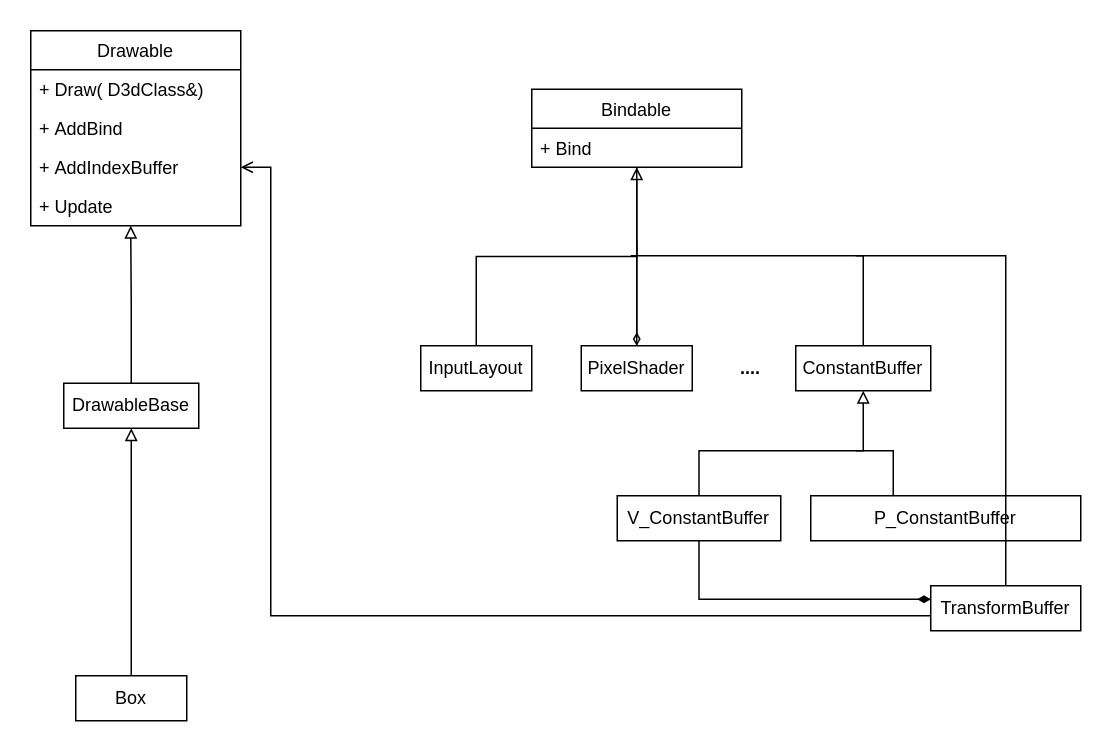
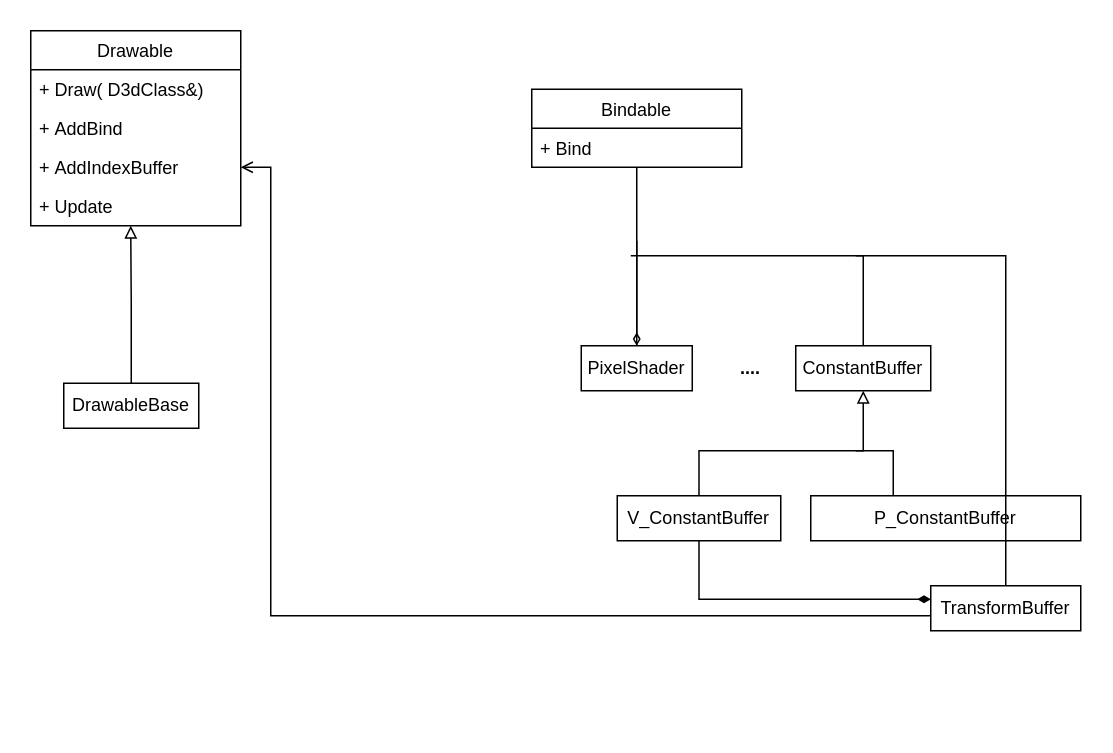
(508, 257) -> none
(476, 368) -> none
(131, 559) -> none
(131, 698) -> none
